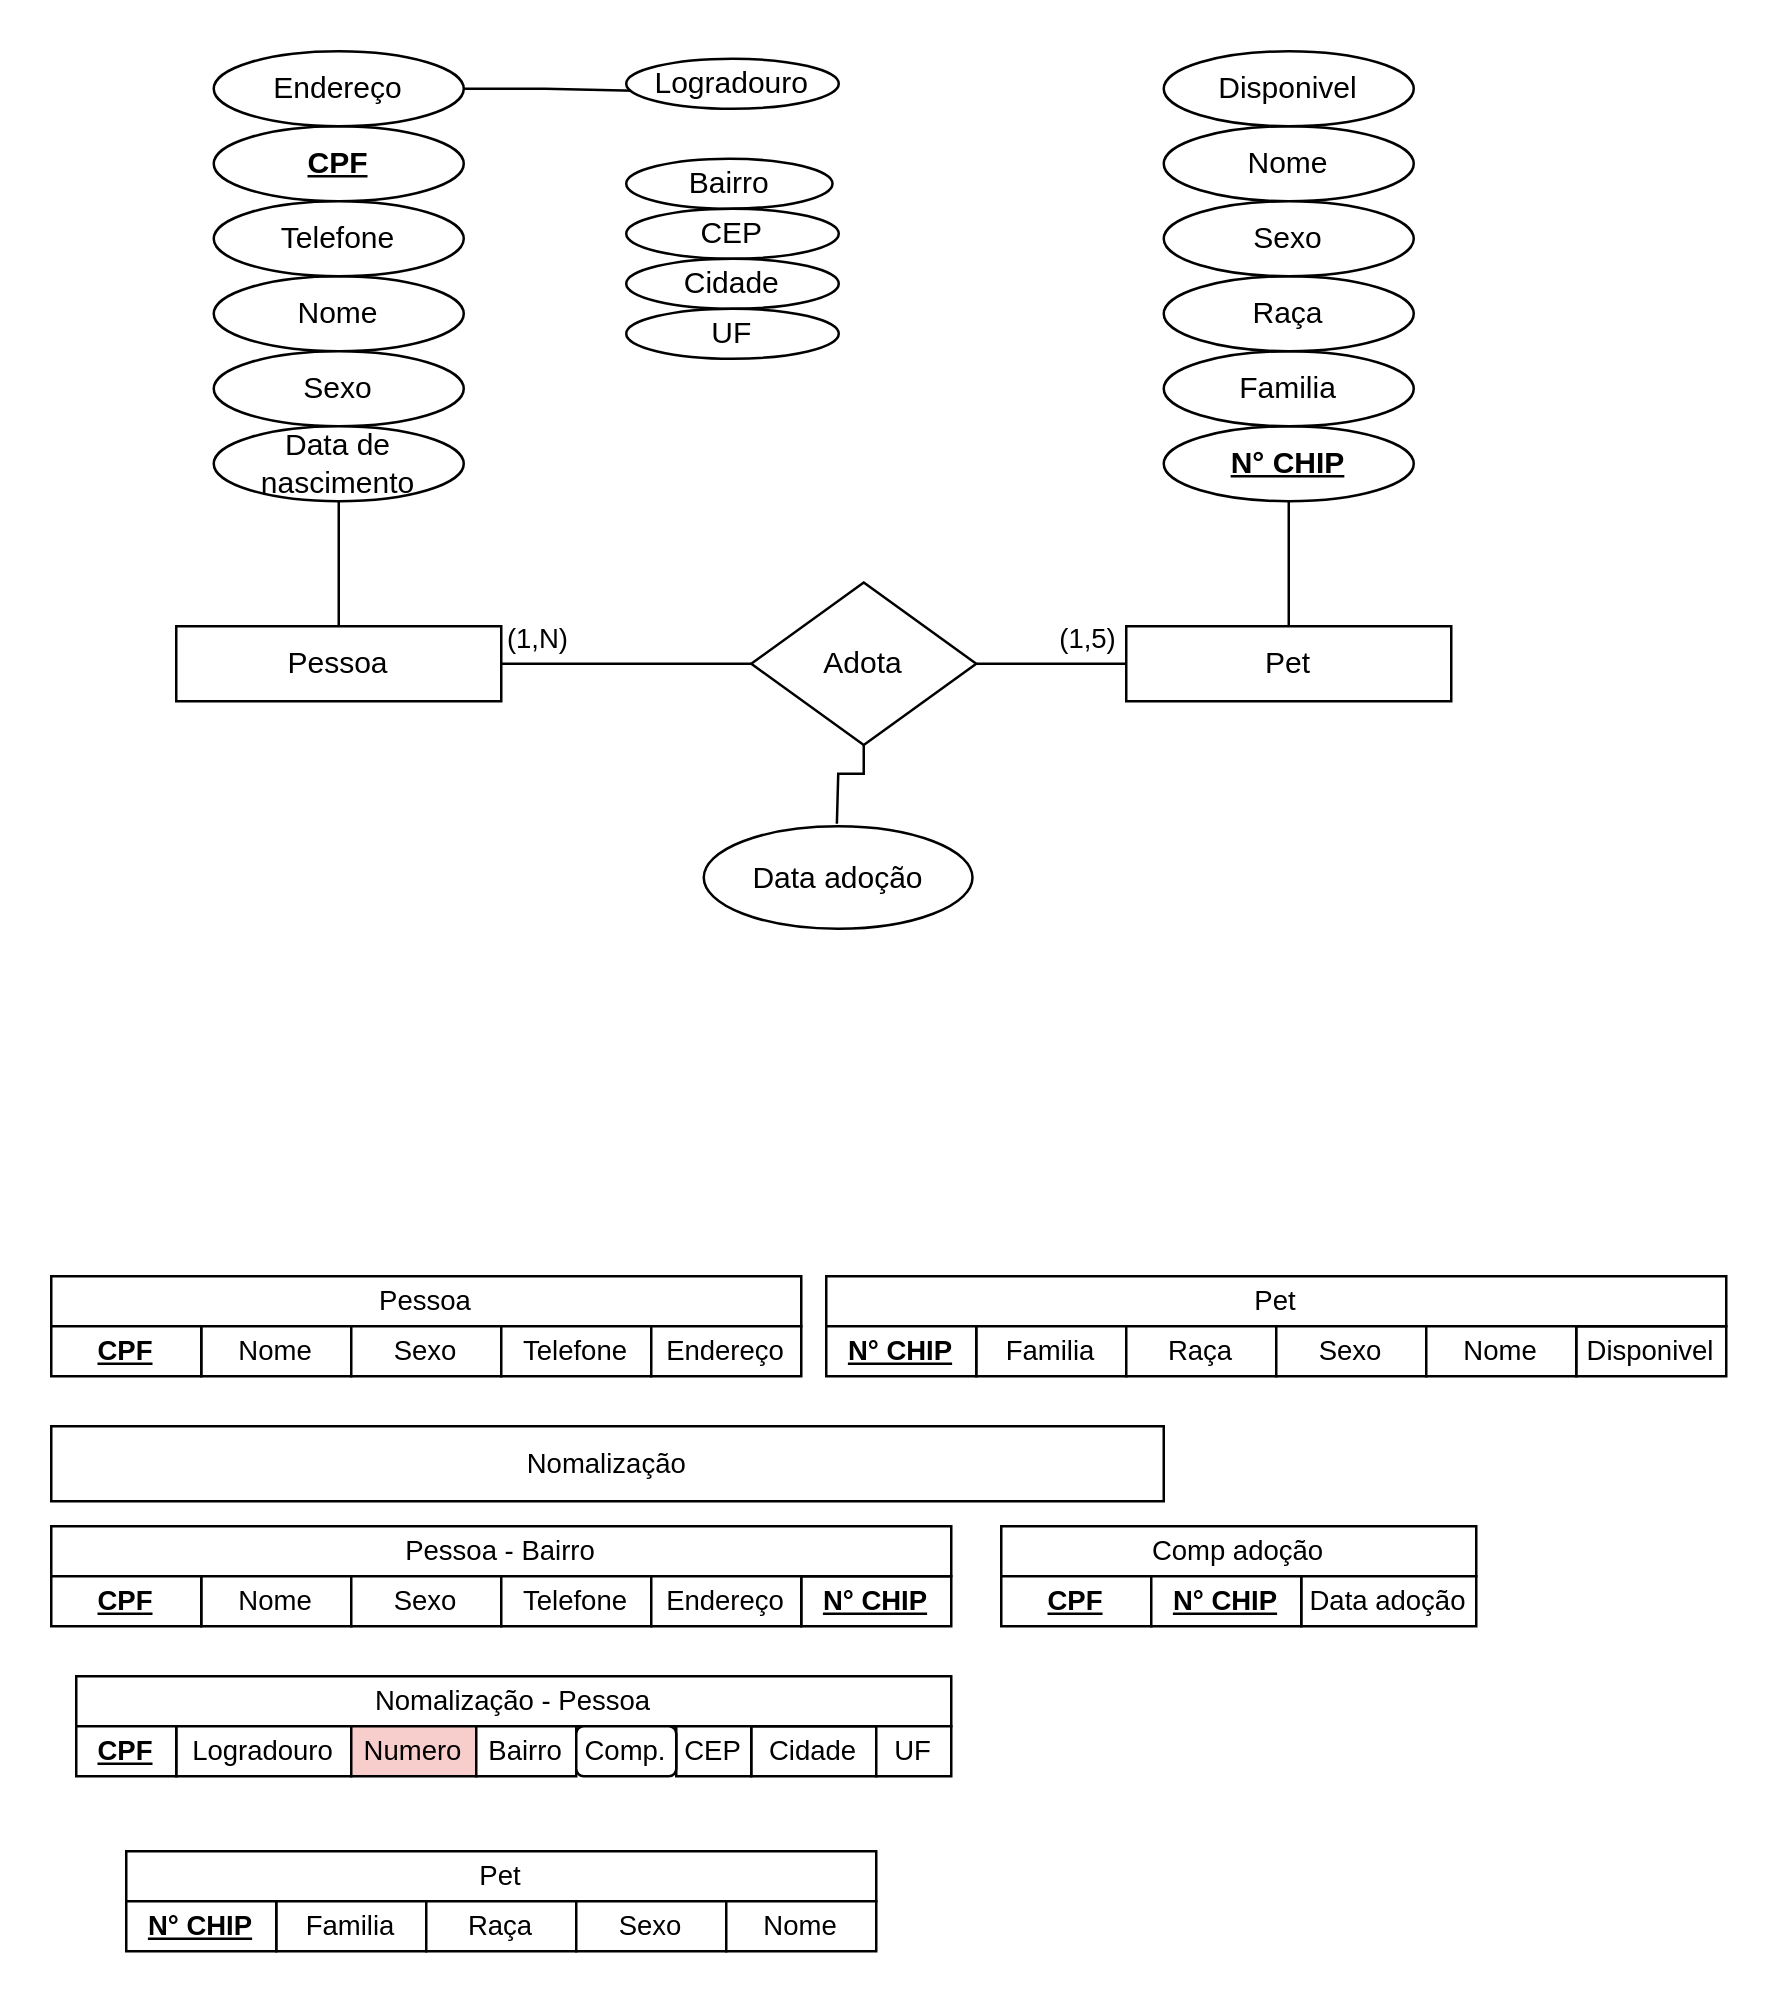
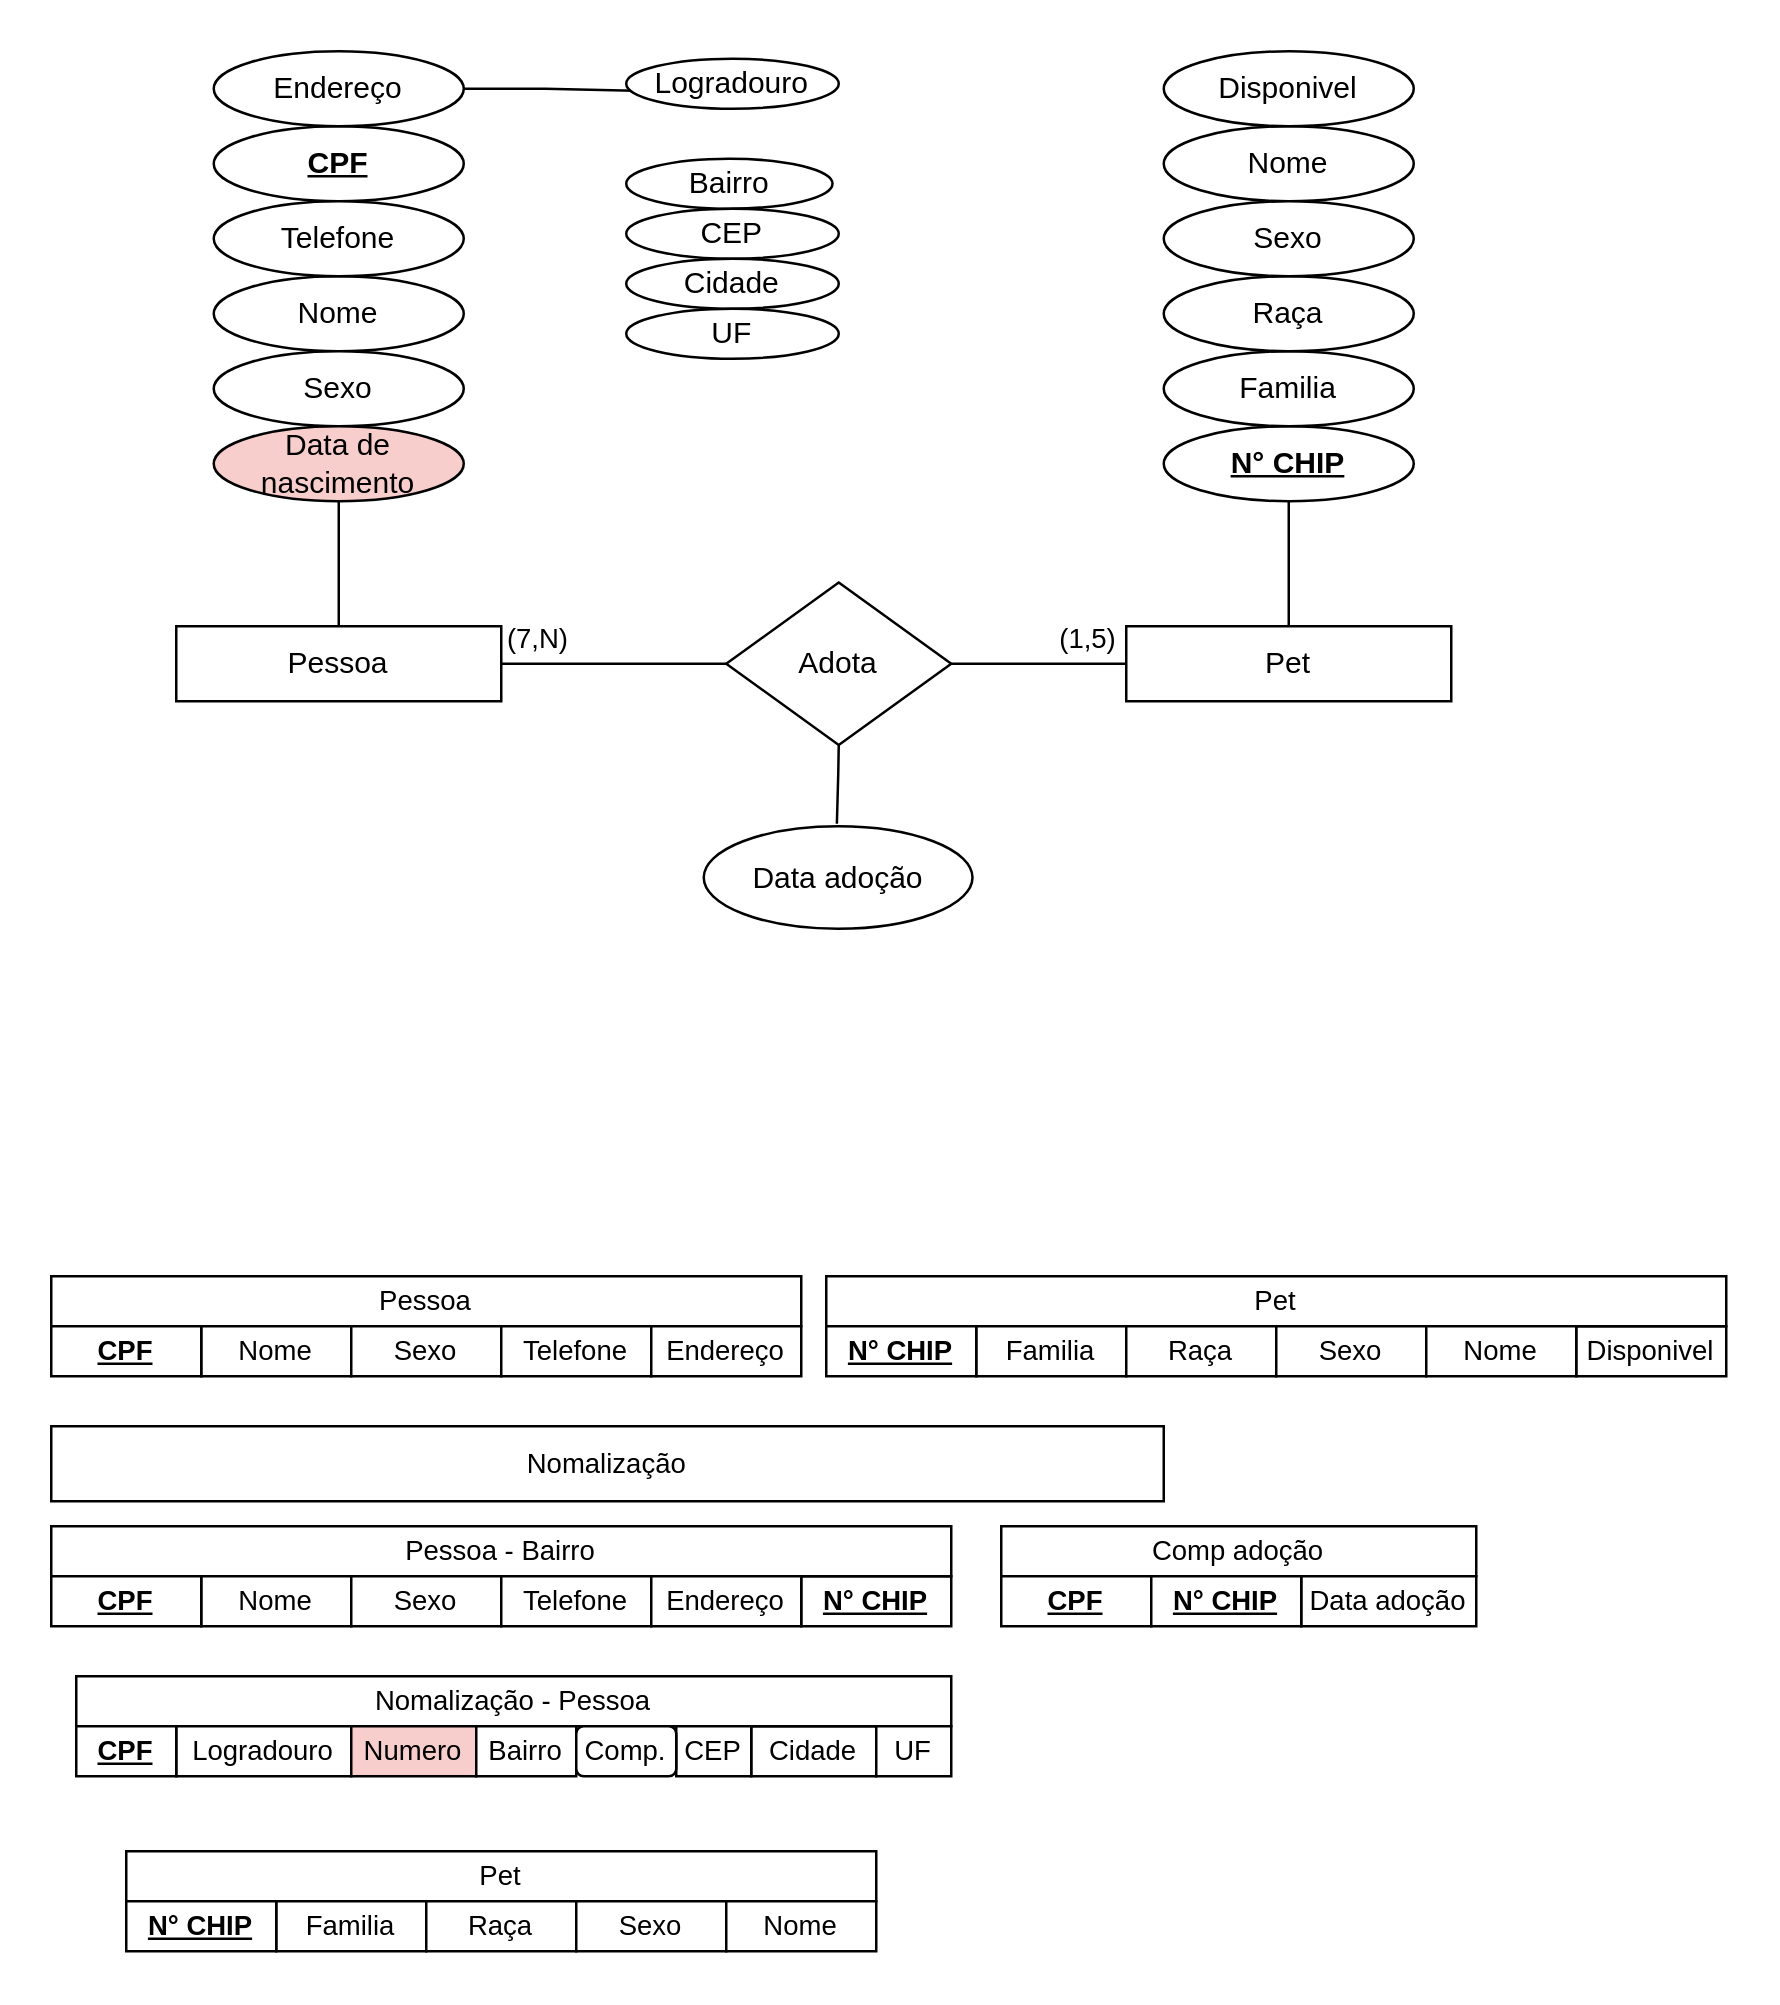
(339, 464) -> (339, 464)
(539, 639) -> (539, 639)
(864, 664) -> (839, 664)
